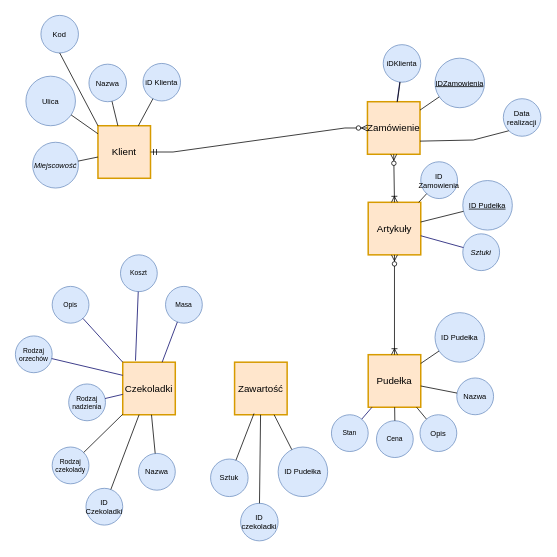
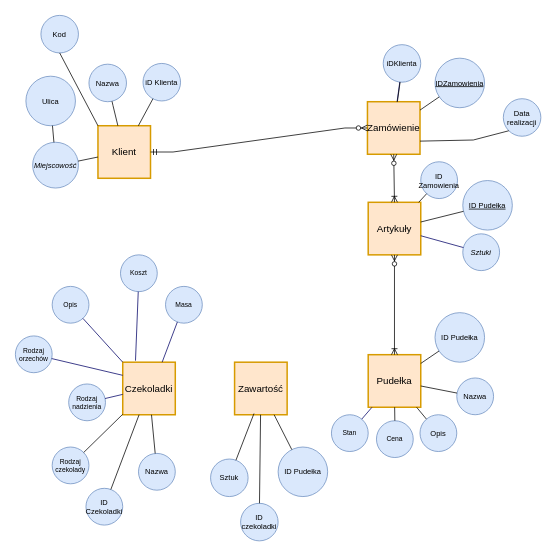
(84, 124) -> (53, 134)
